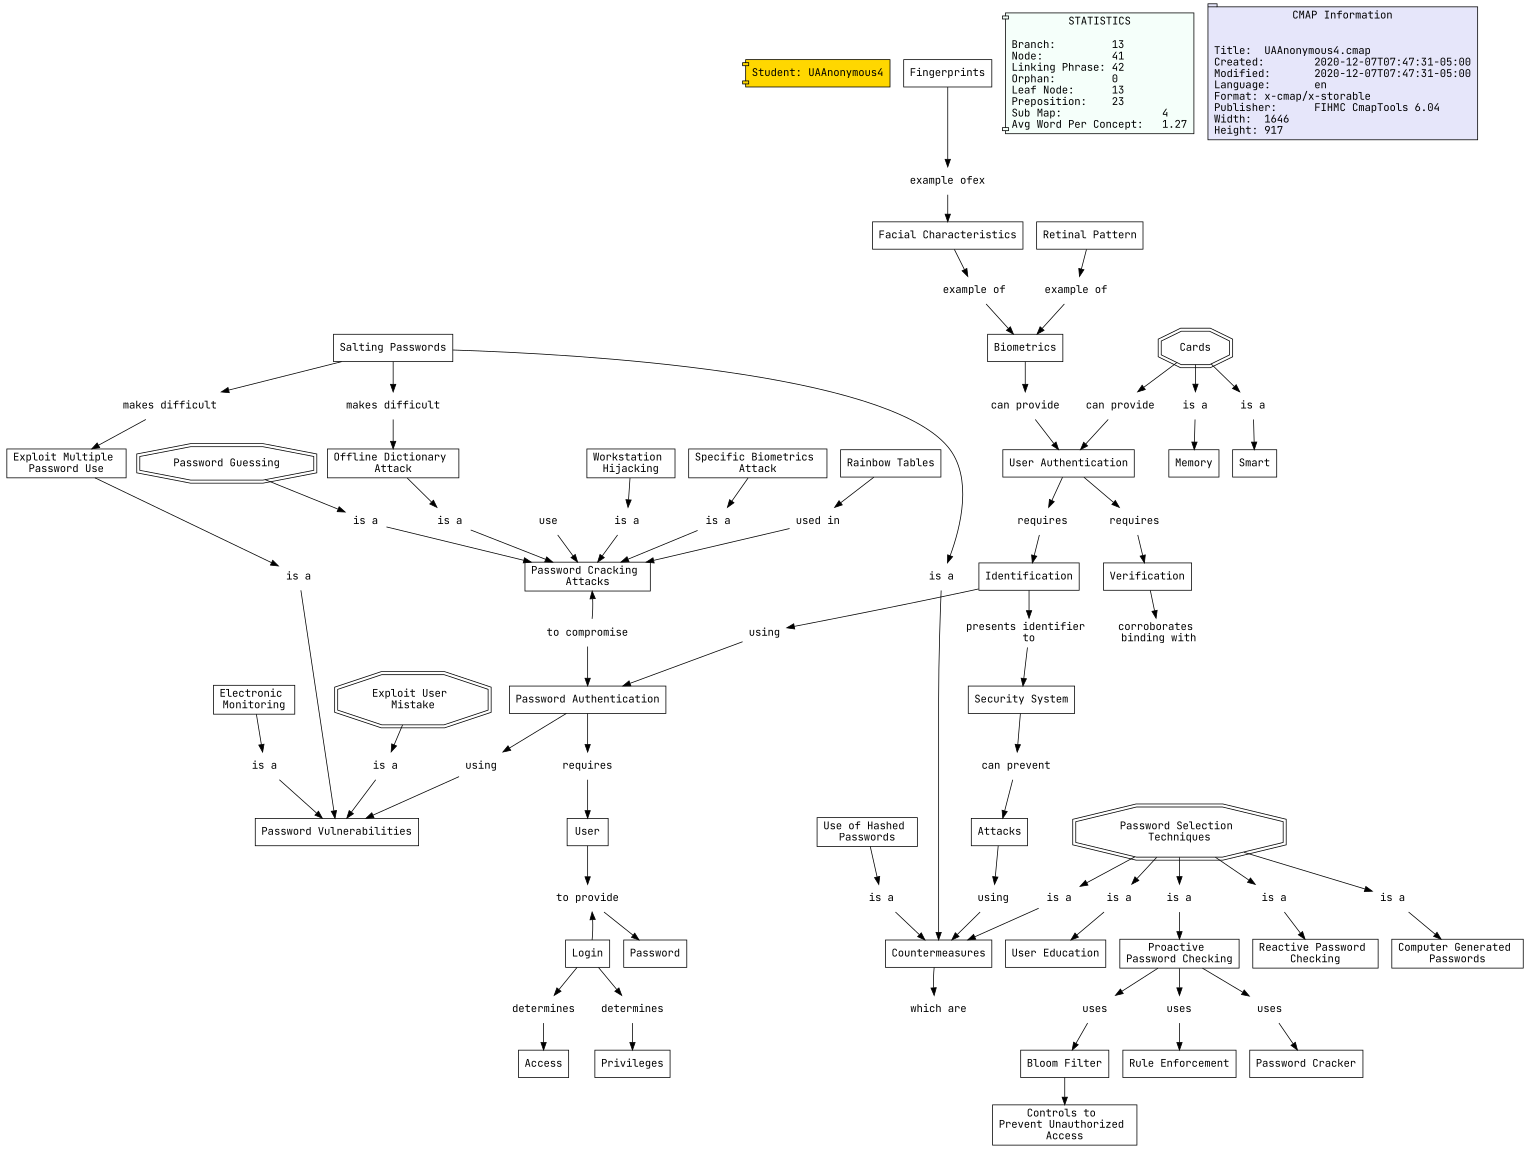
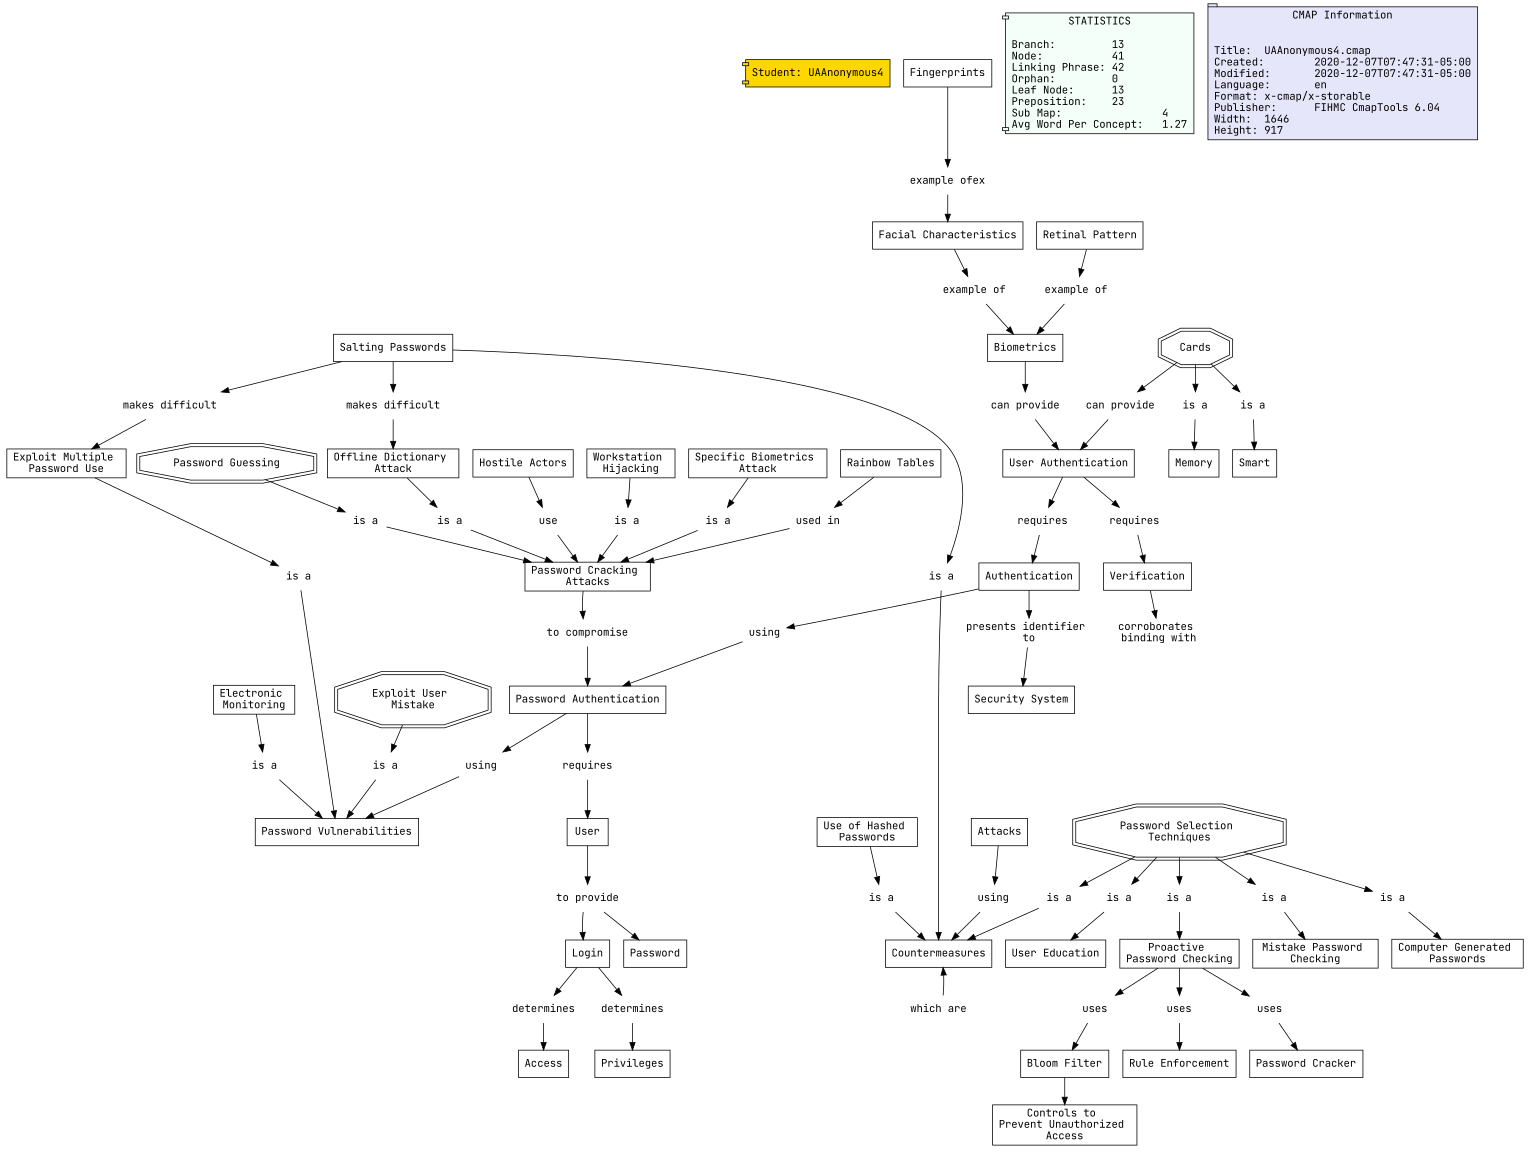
none -> (523, 463)
(1029, 577) -> (1029, 577)
(593, 609) -> (583, 601)
(1016, 766) -> none
(593, 930) -> (583, 922)
(1315, 954) -> (1315, 954)
(934, 978) -> (944, 985)
